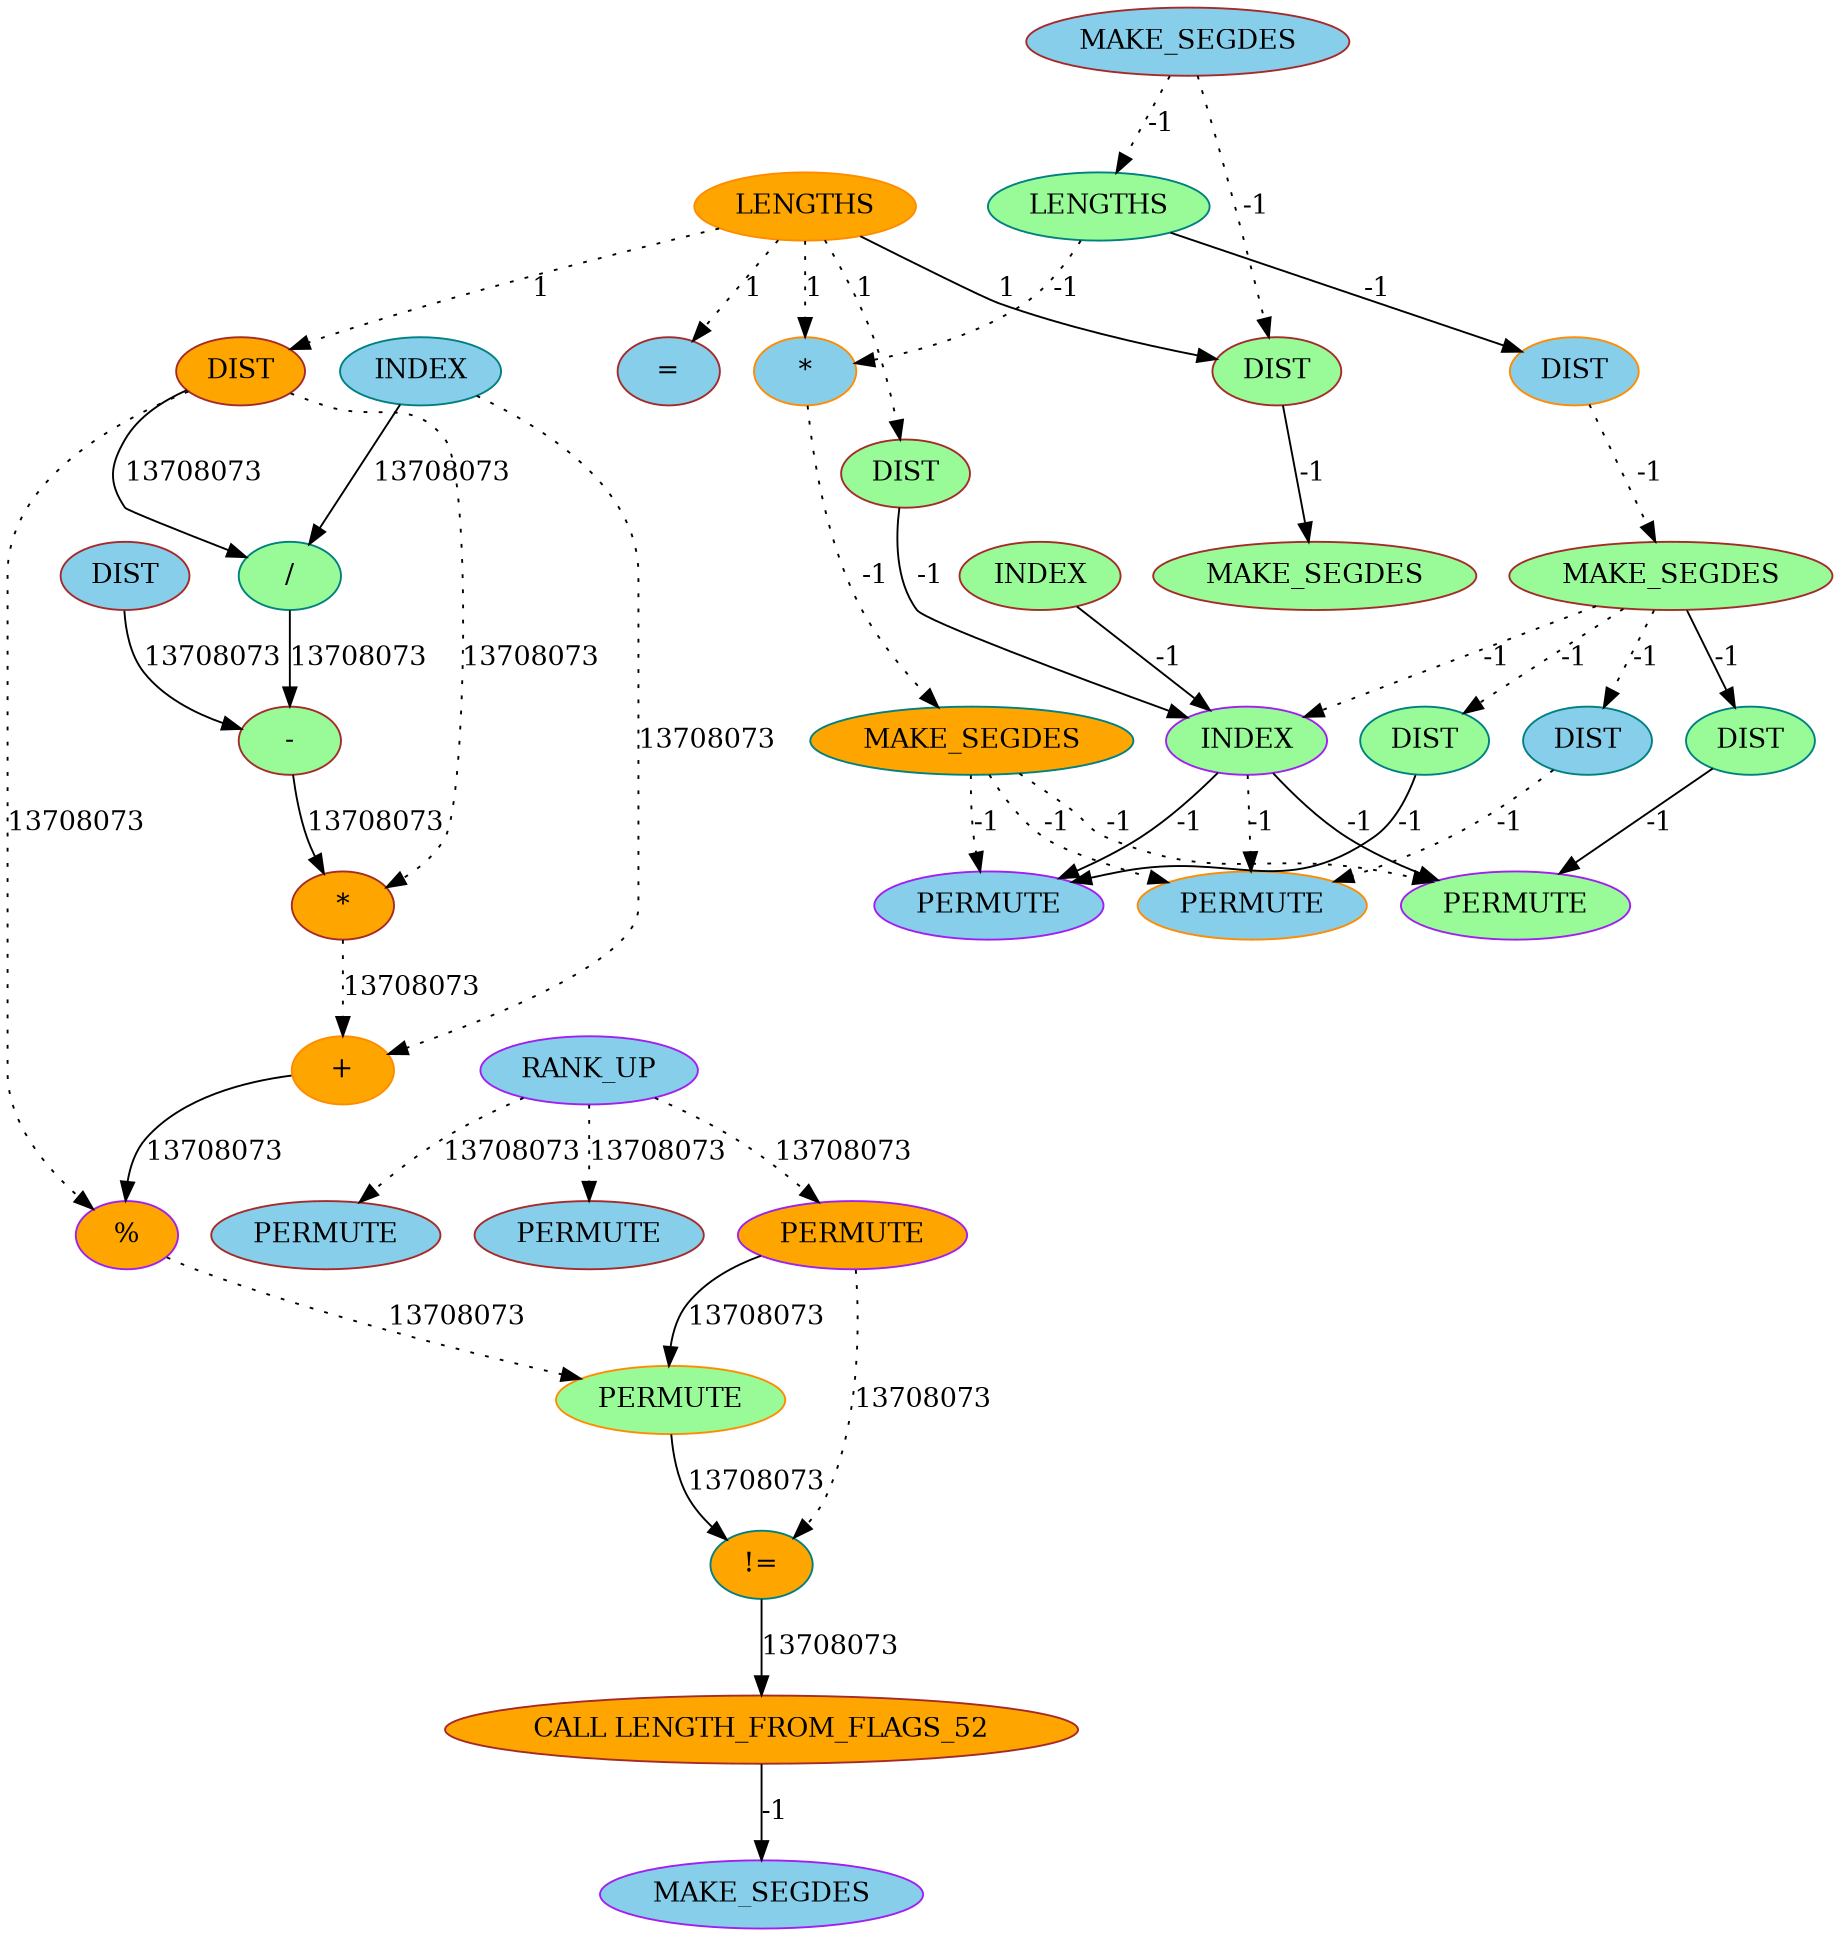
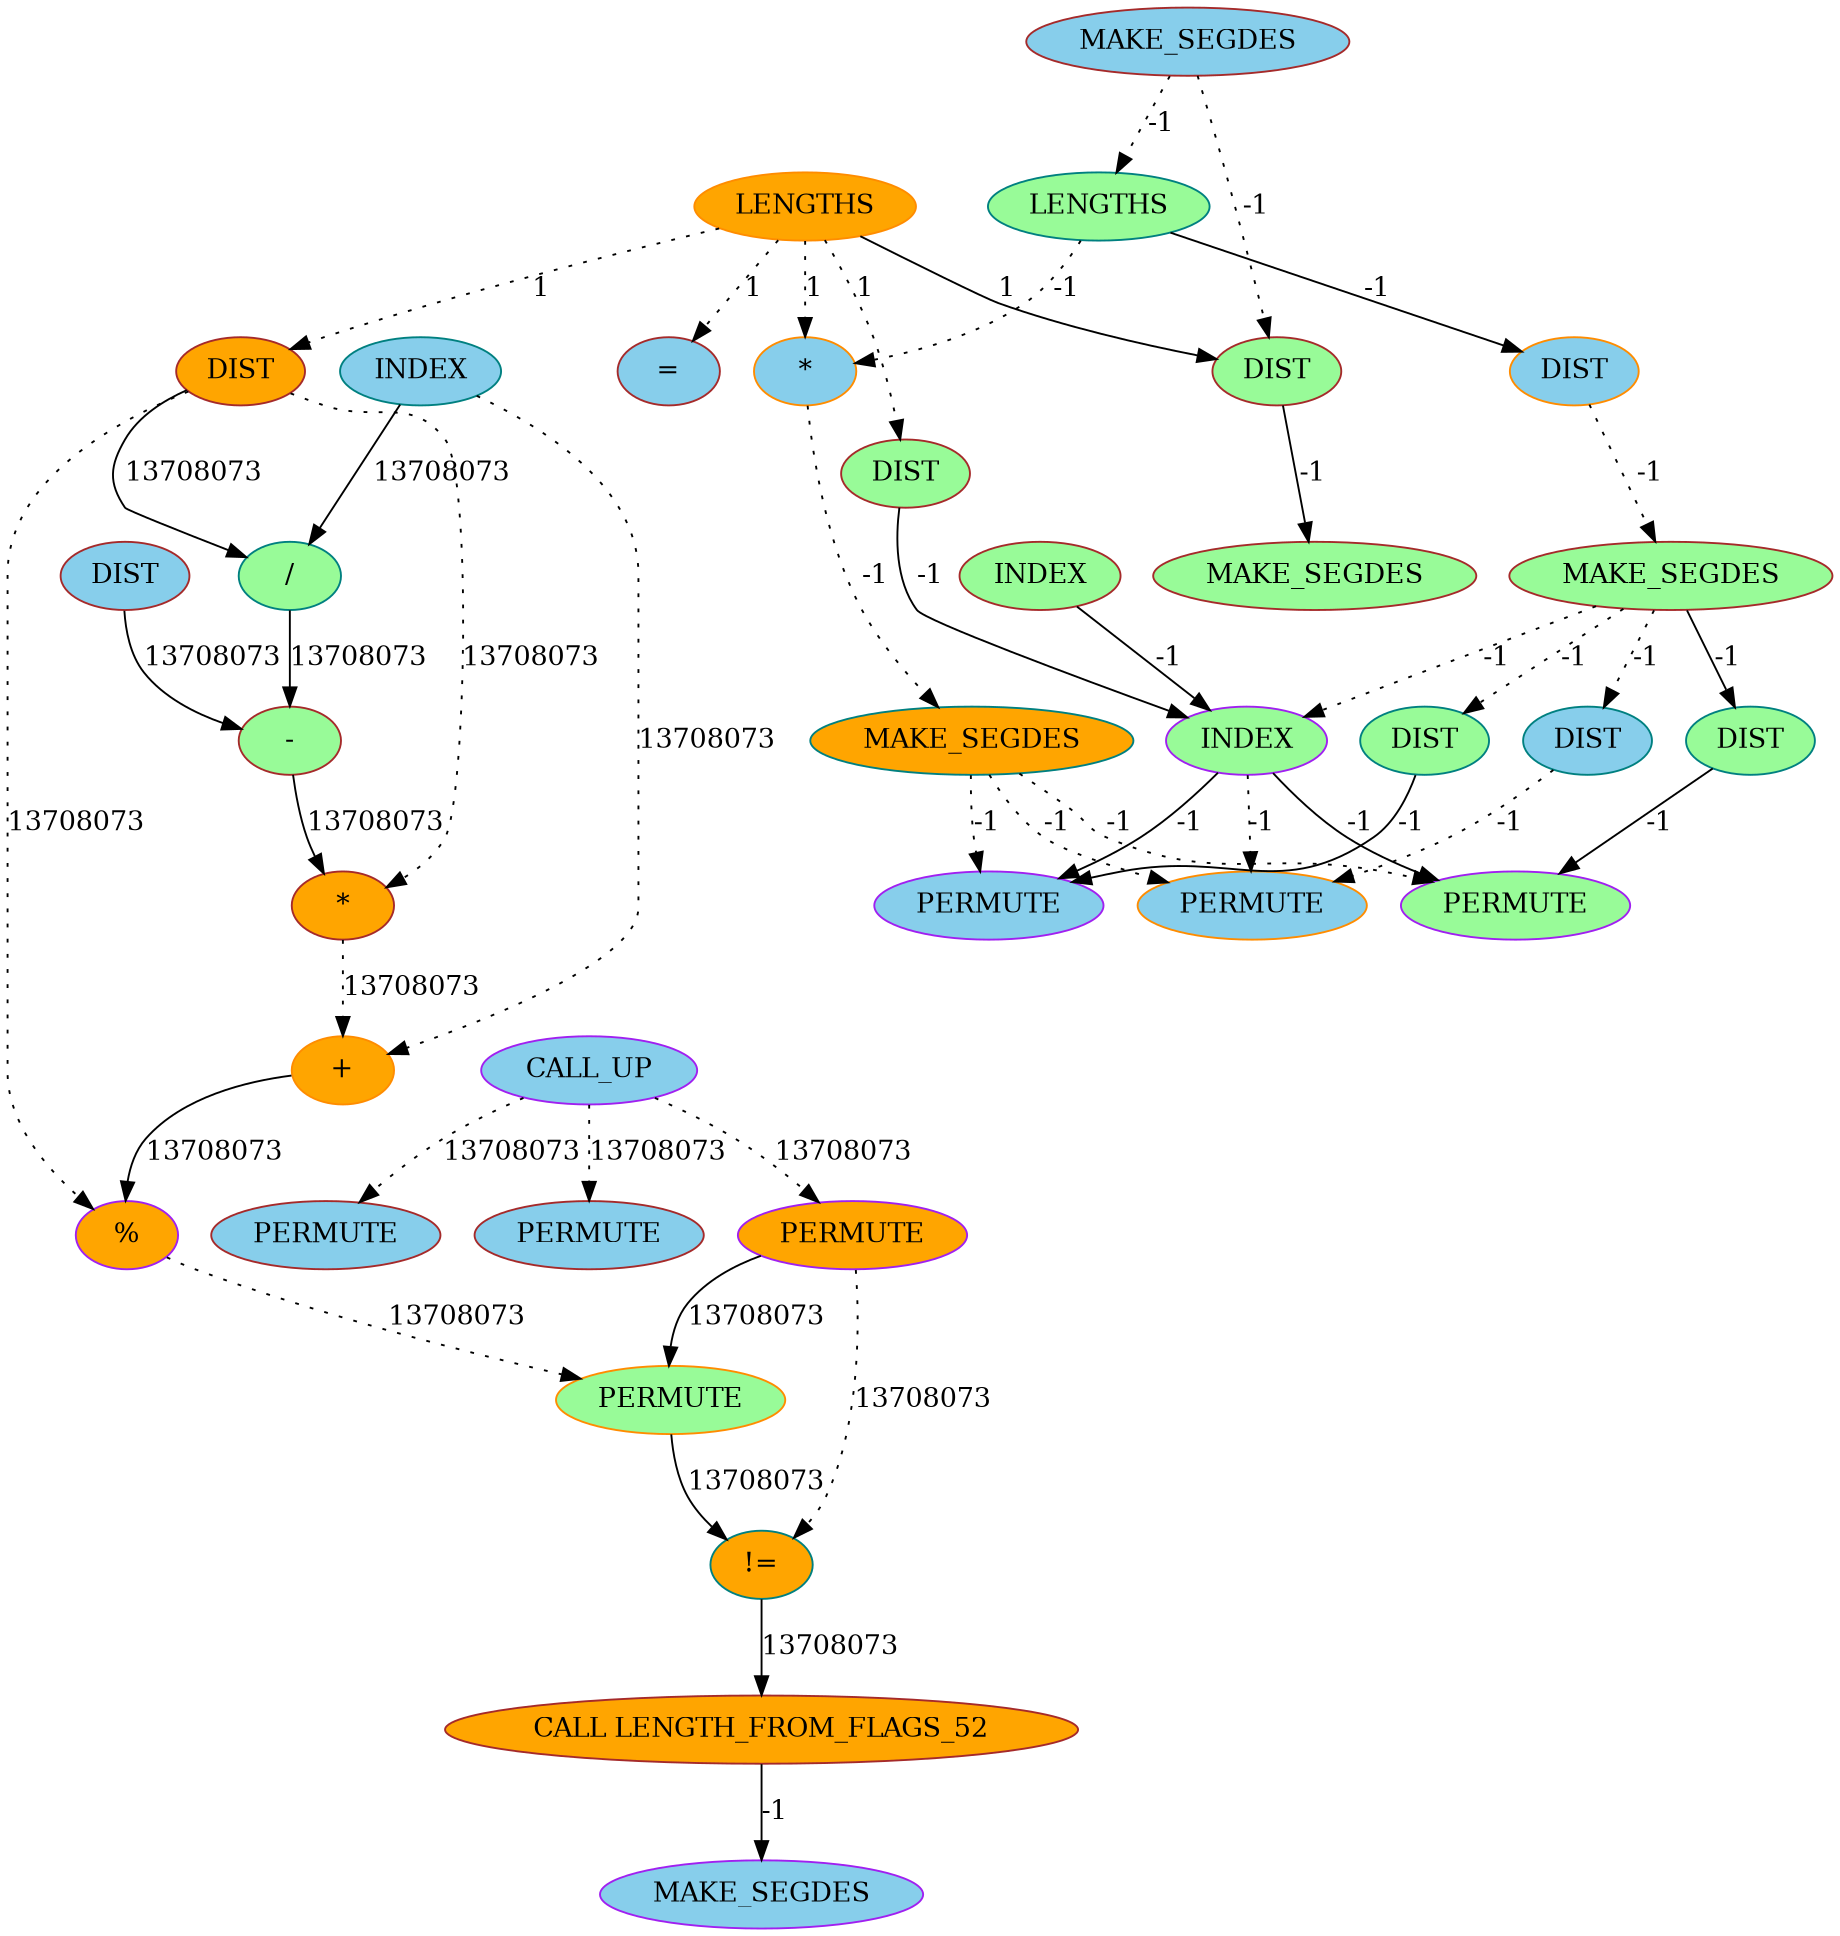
(589, 1070) -> (589, 1070)
